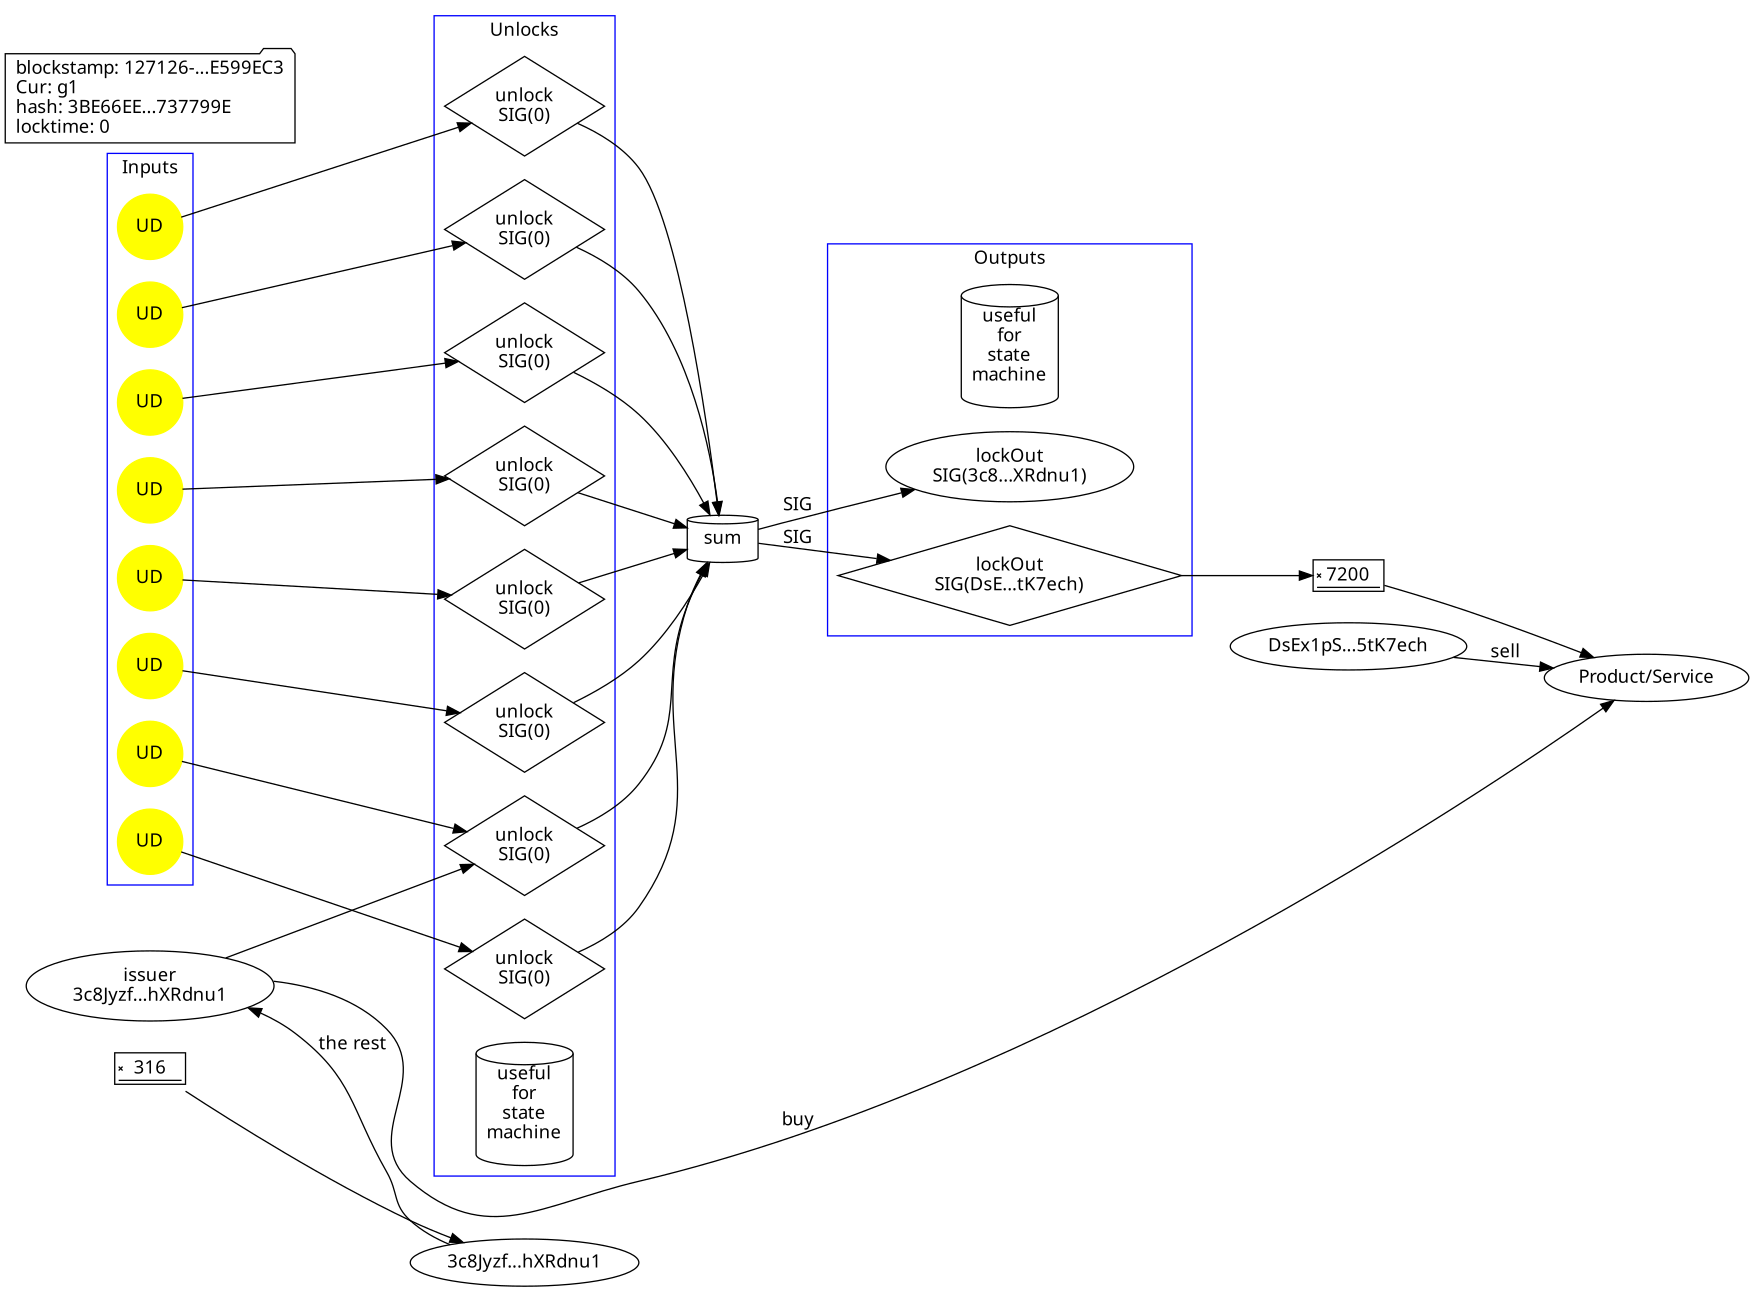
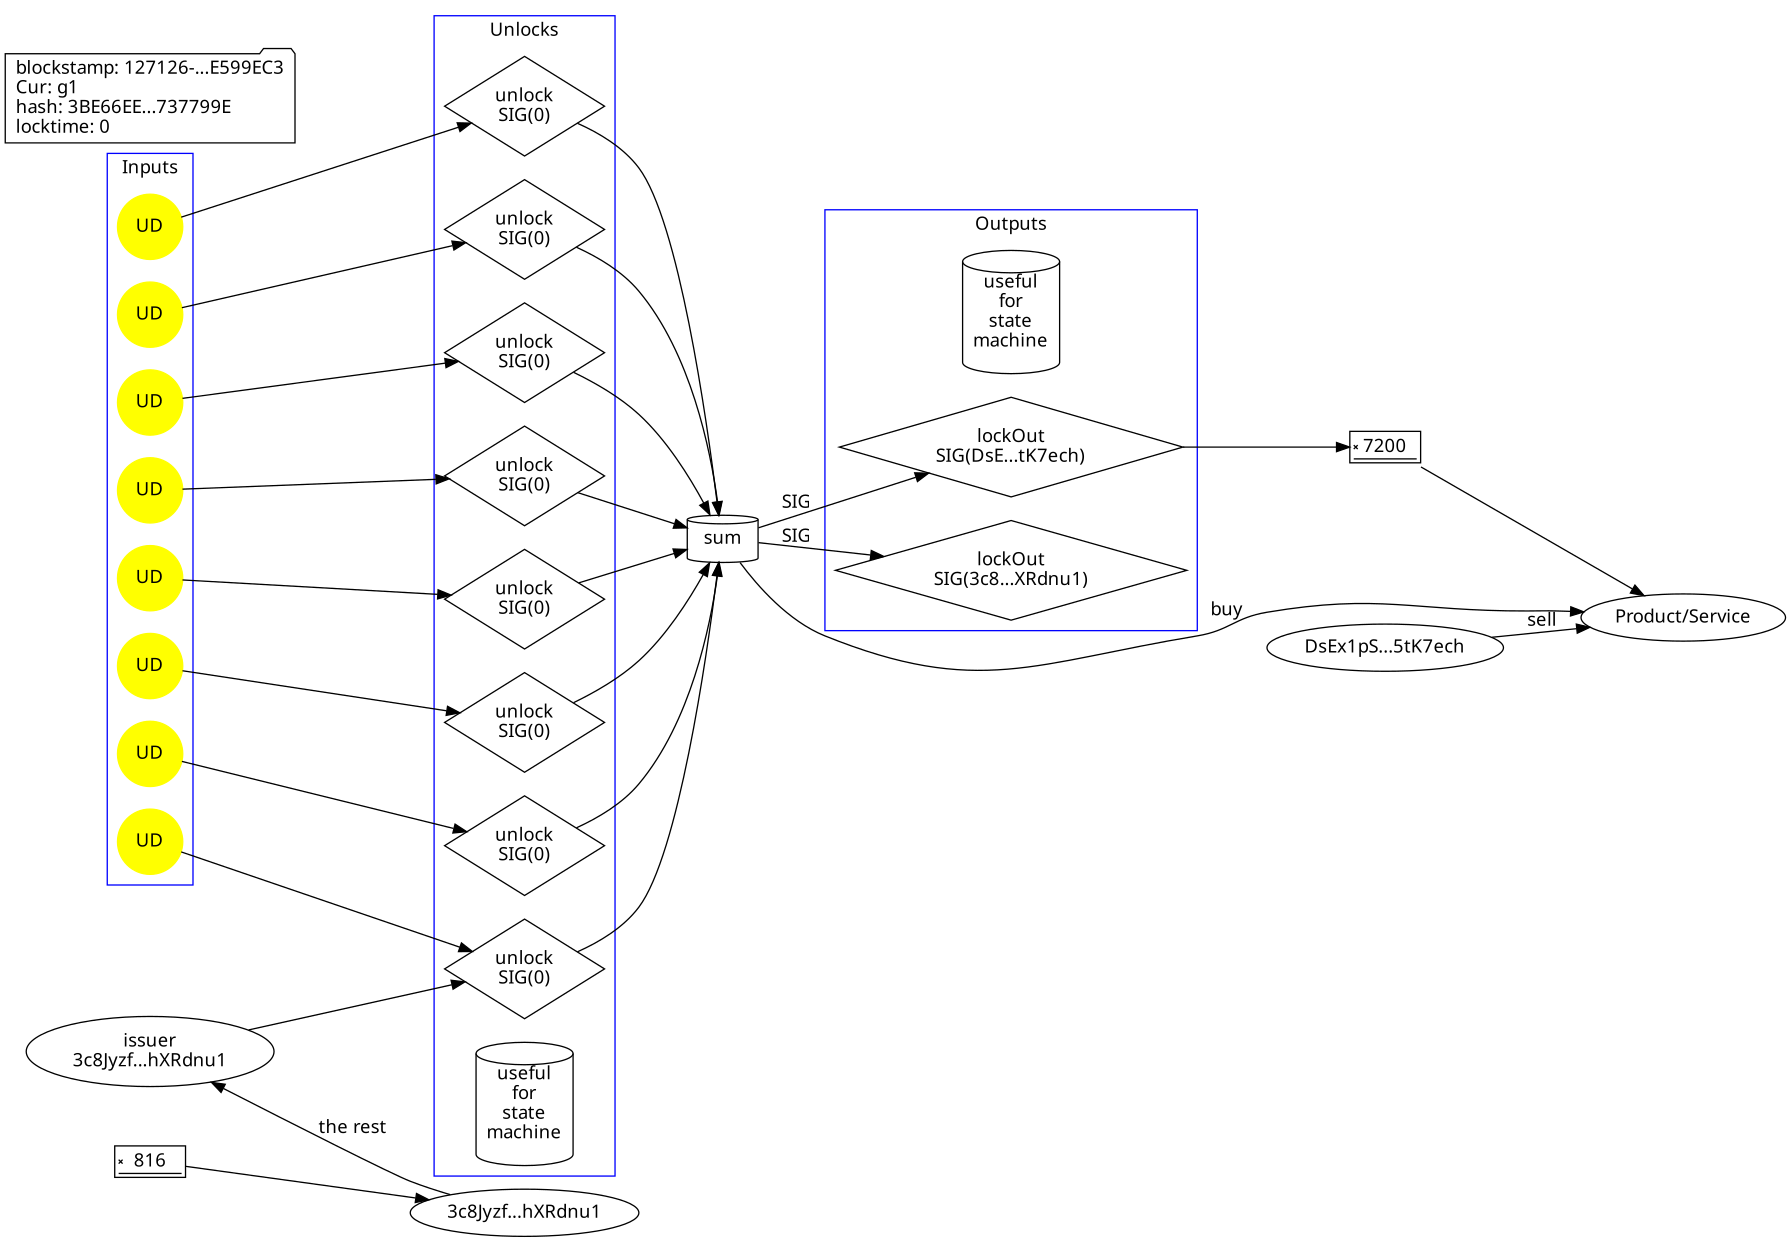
(1010, 467) -> (1011, 570)
(150, 1069) -> (150, 1162)
(900, 1096) -> (1140, 646)
